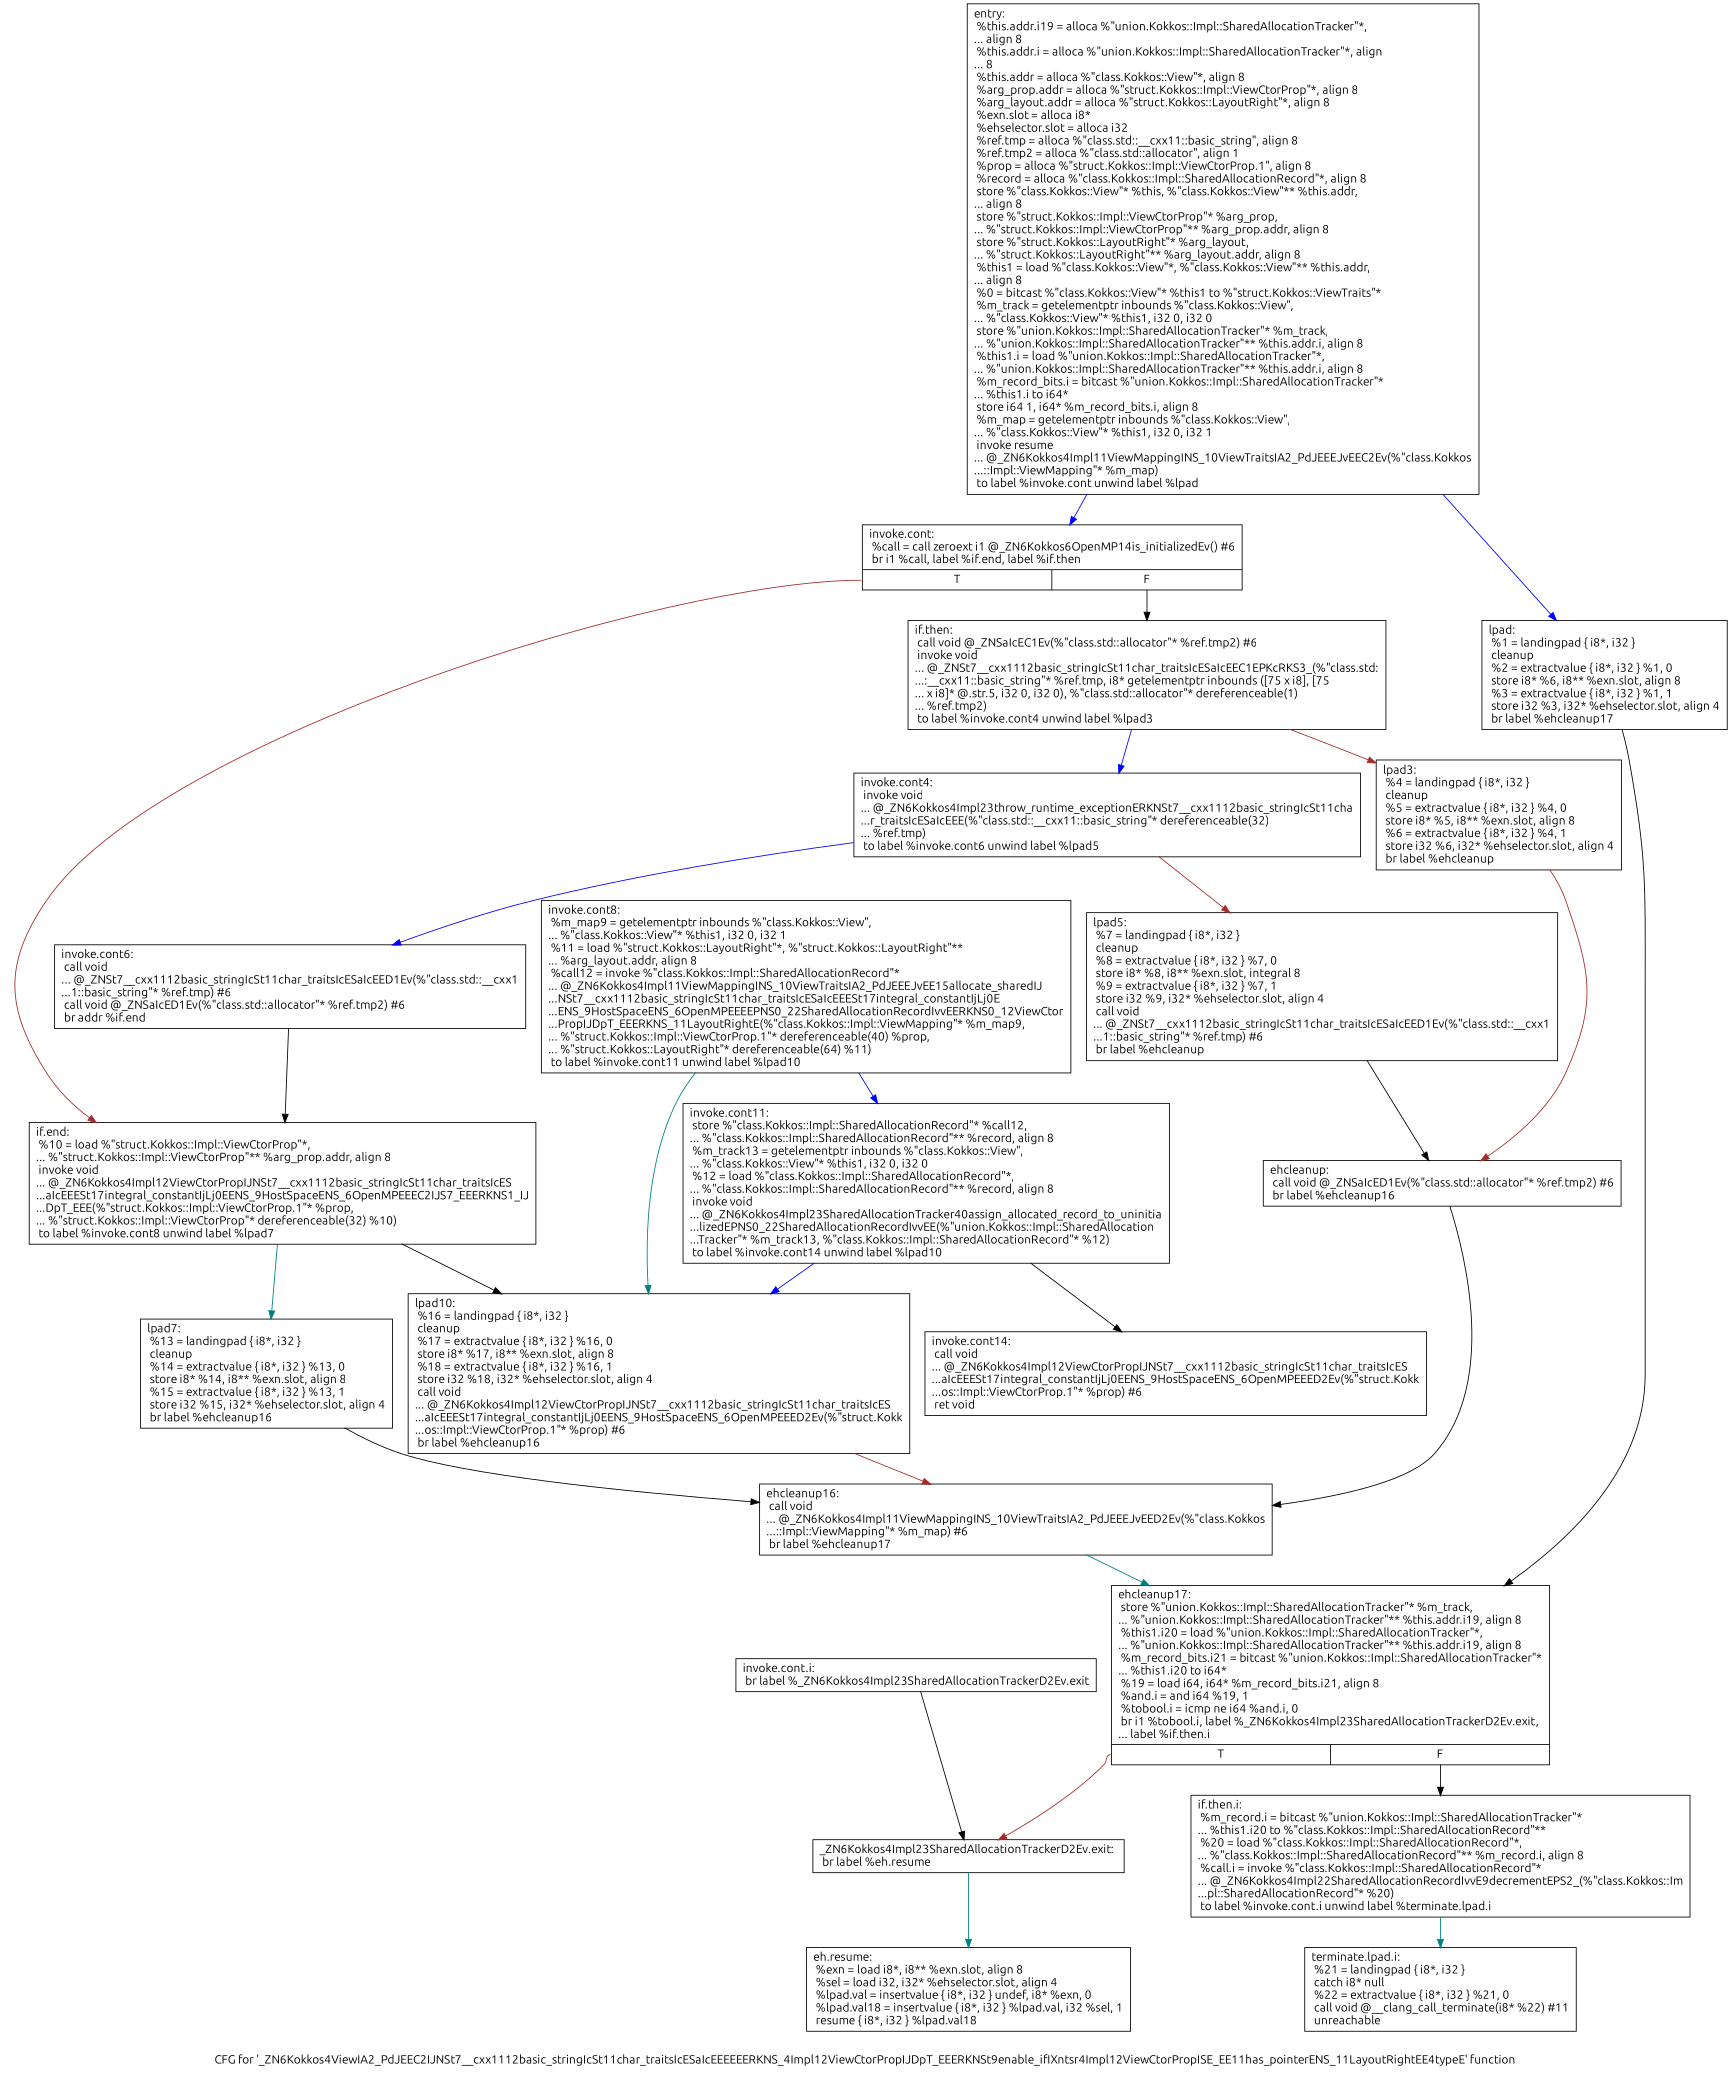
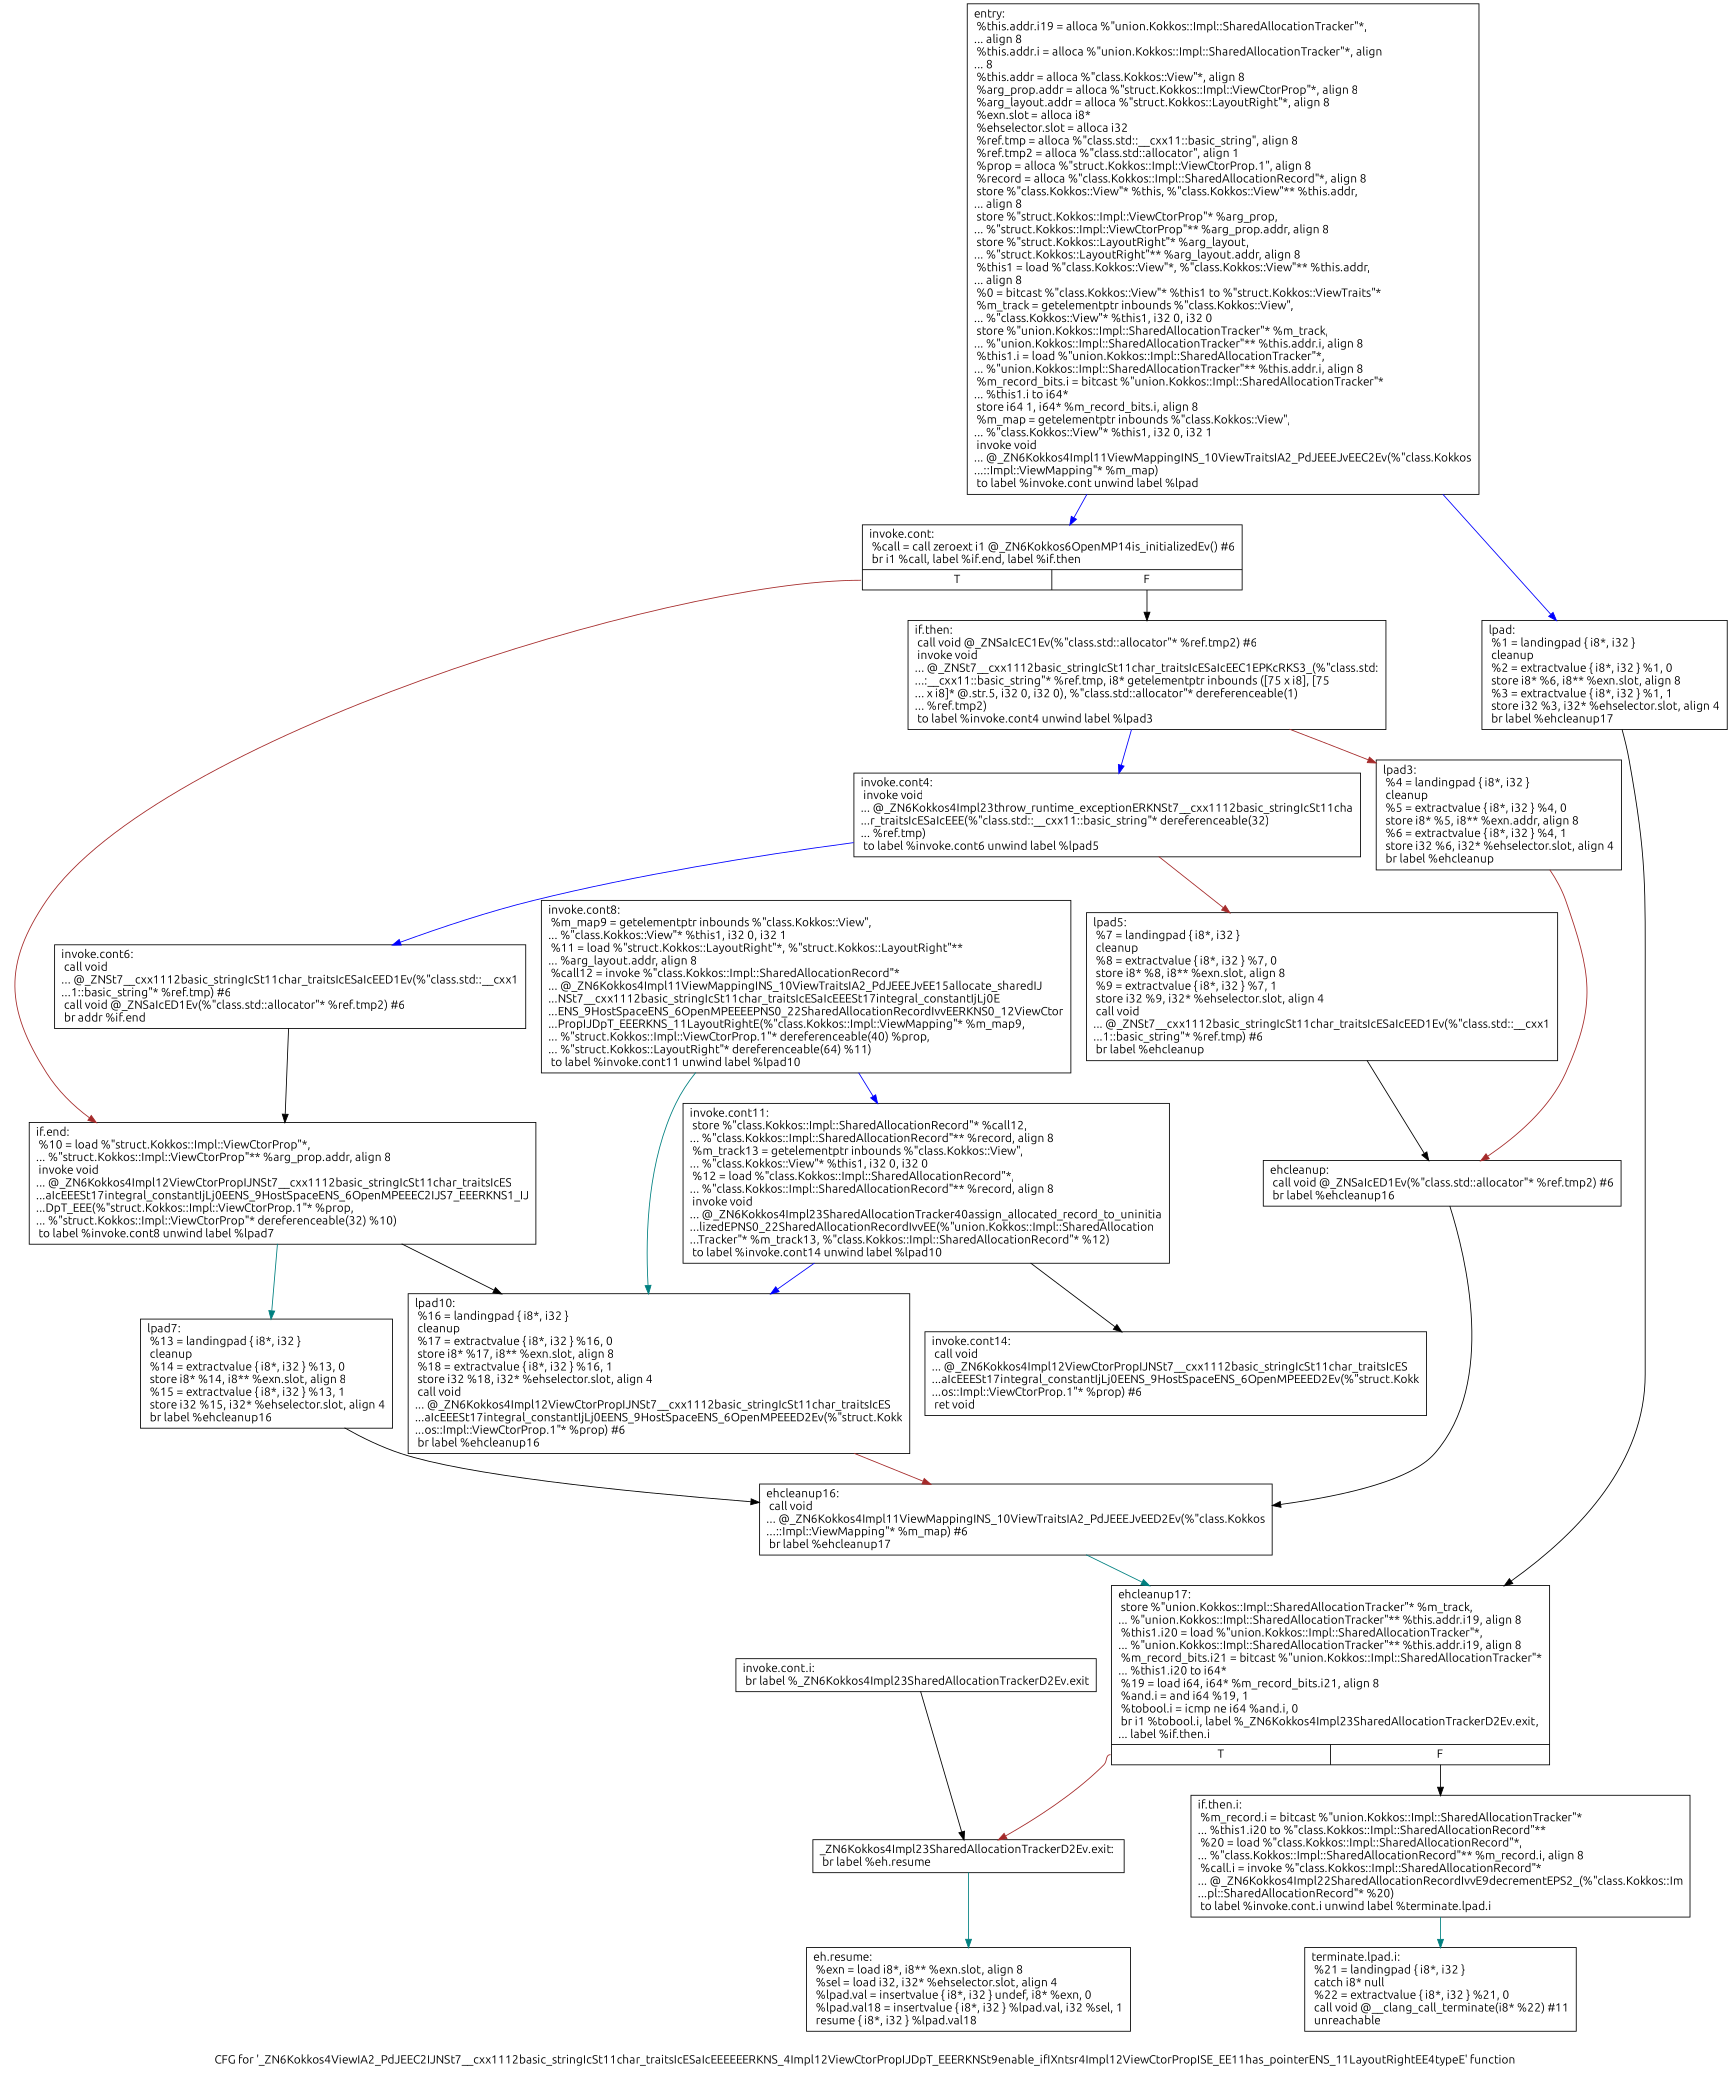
(1014, 445) -> (1006, 445)
(1479, 821) -> (1481, 821)
(1197, 974) -> (1190, 974)
